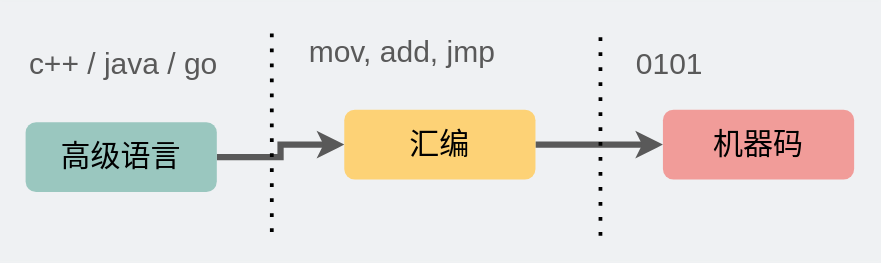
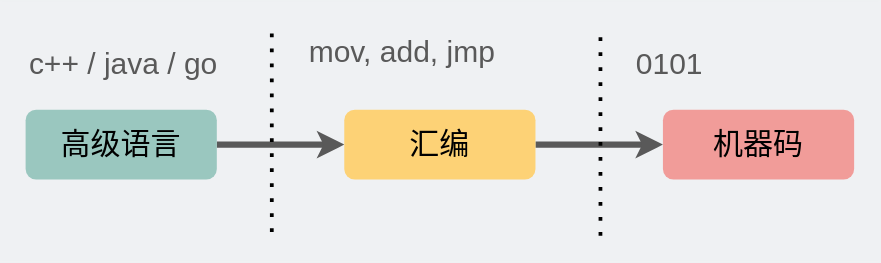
(121, 157) -> (121, 144)
